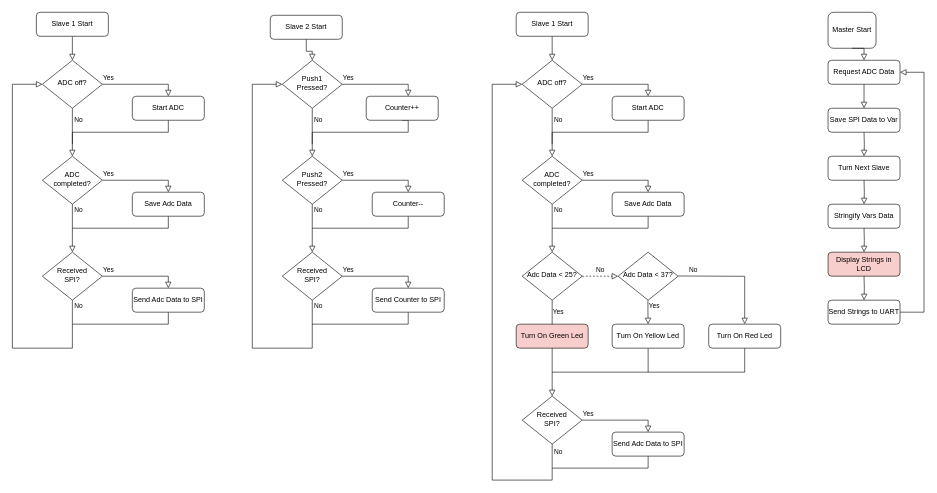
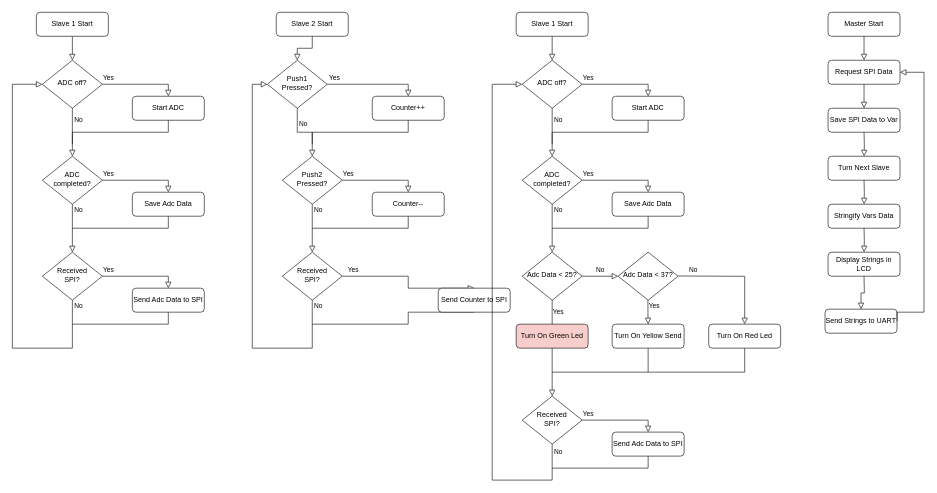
(306, 27) -> (312, 24)
(852, 30) -> (864, 24)
(864, 72) -> (864, 72)
(312, 84) -> (297, 84)
(402, 108) -> (408, 108)
(864, 264) -> (864, 264)
(597, 276) -> (597, 276)
(408, 300) -> (474, 300)
(864, 312) -> (861, 321)
(648, 336) -> (648, 336)
